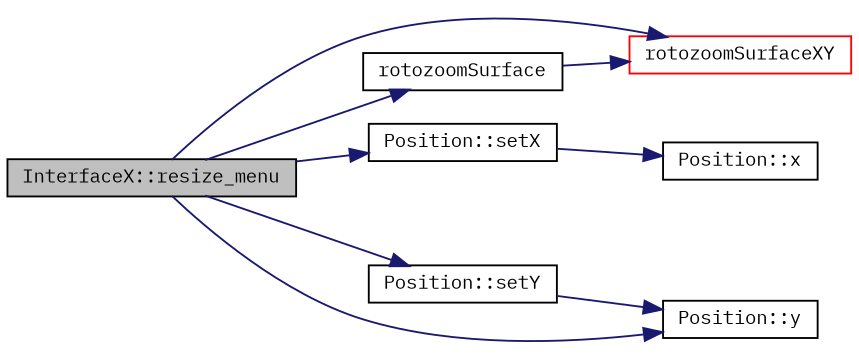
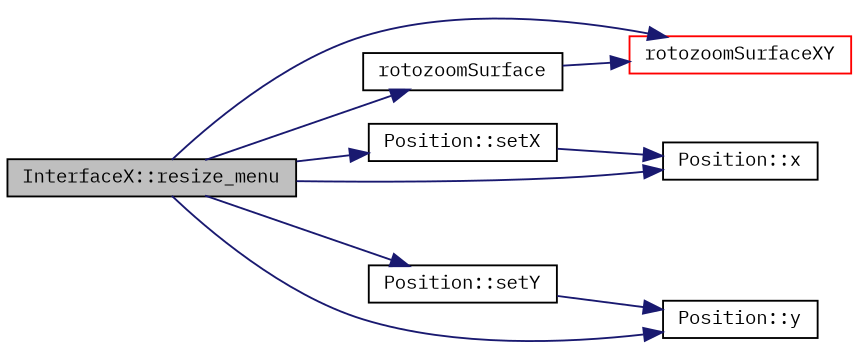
none -> (470, 181)
